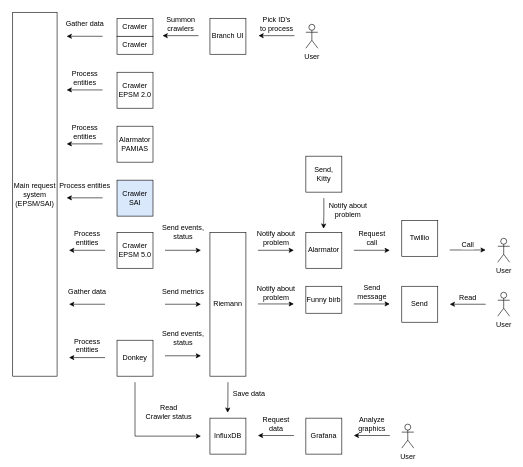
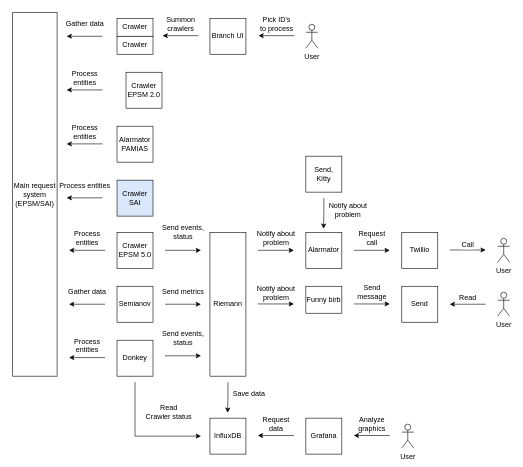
(135, 90) -> (144, 90)
(420, 239) -> (420, 251)
none -> (135, 305)
